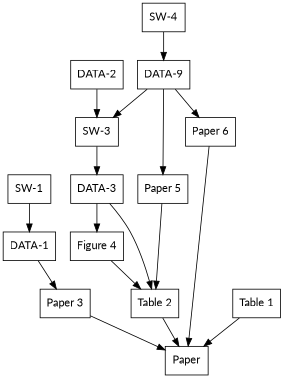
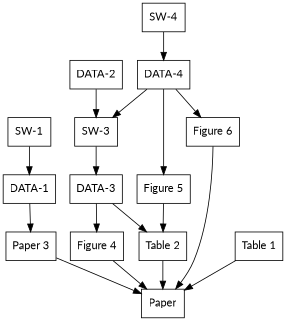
(164, 75) -> (164, 75)
(211, 132) -> (213, 132)
(163, 189) -> (164, 189)
(123, 272) -> (127, 272)
